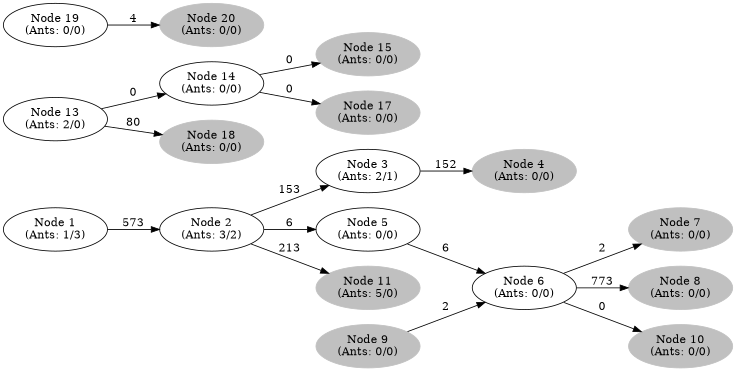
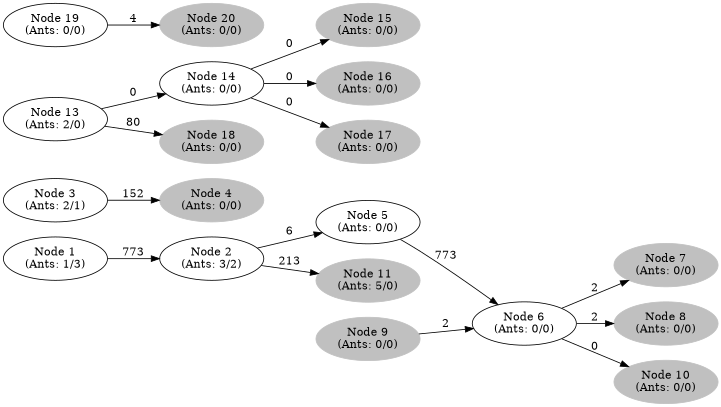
none -> (368, 83)
(286, 202) -> none
(134, 223) -> (134, 253)
(446, 249) -> (446, 256)
(602, 282) -> (595, 317)
